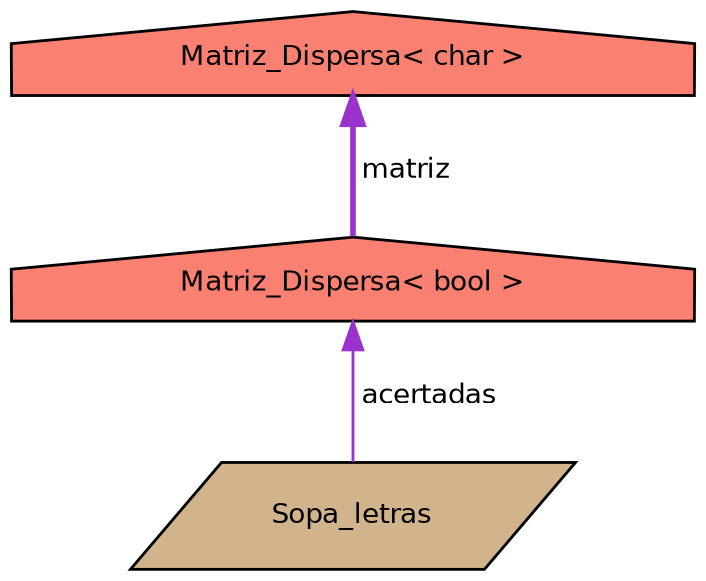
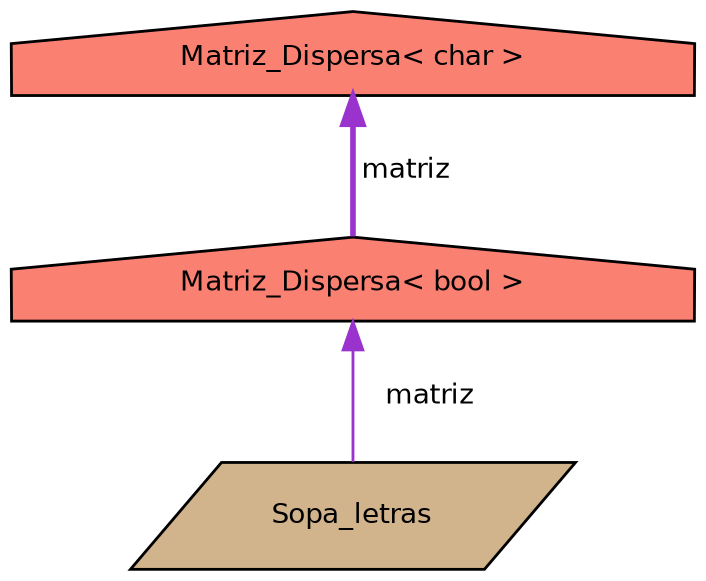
(426, 396) -> (426, 396)
